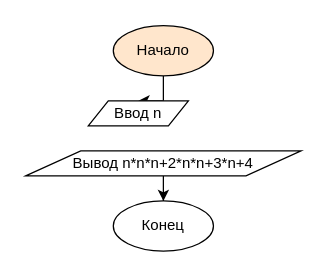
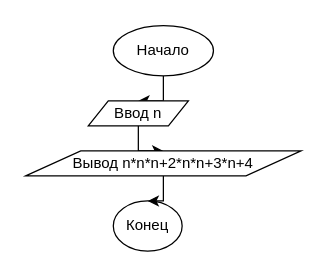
(163, 51) -> (163, 51)
none -> (138, 139)
(163, 226) -> (148, 226)
